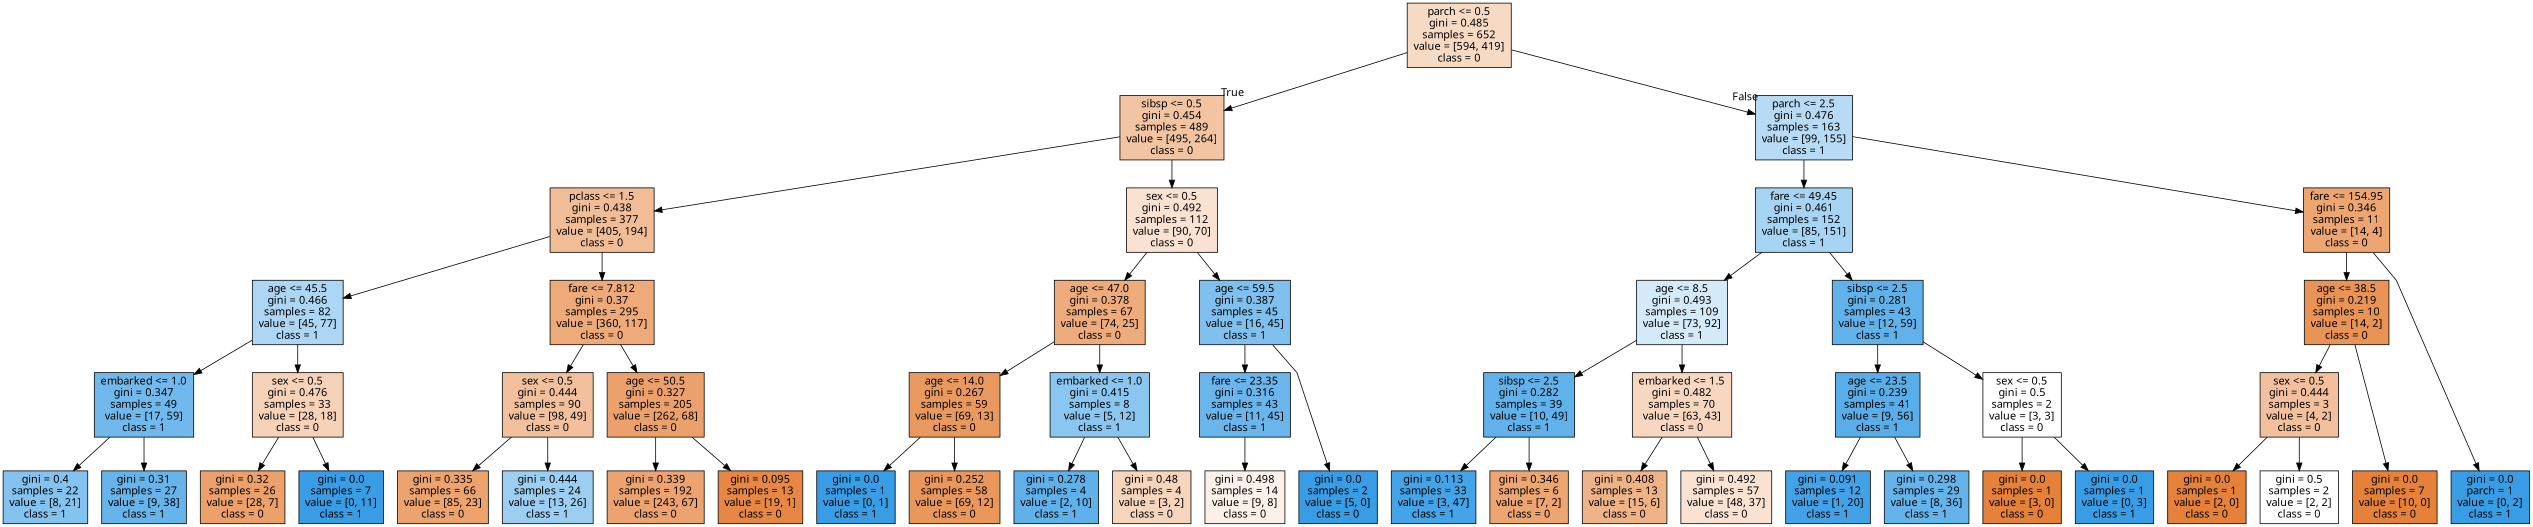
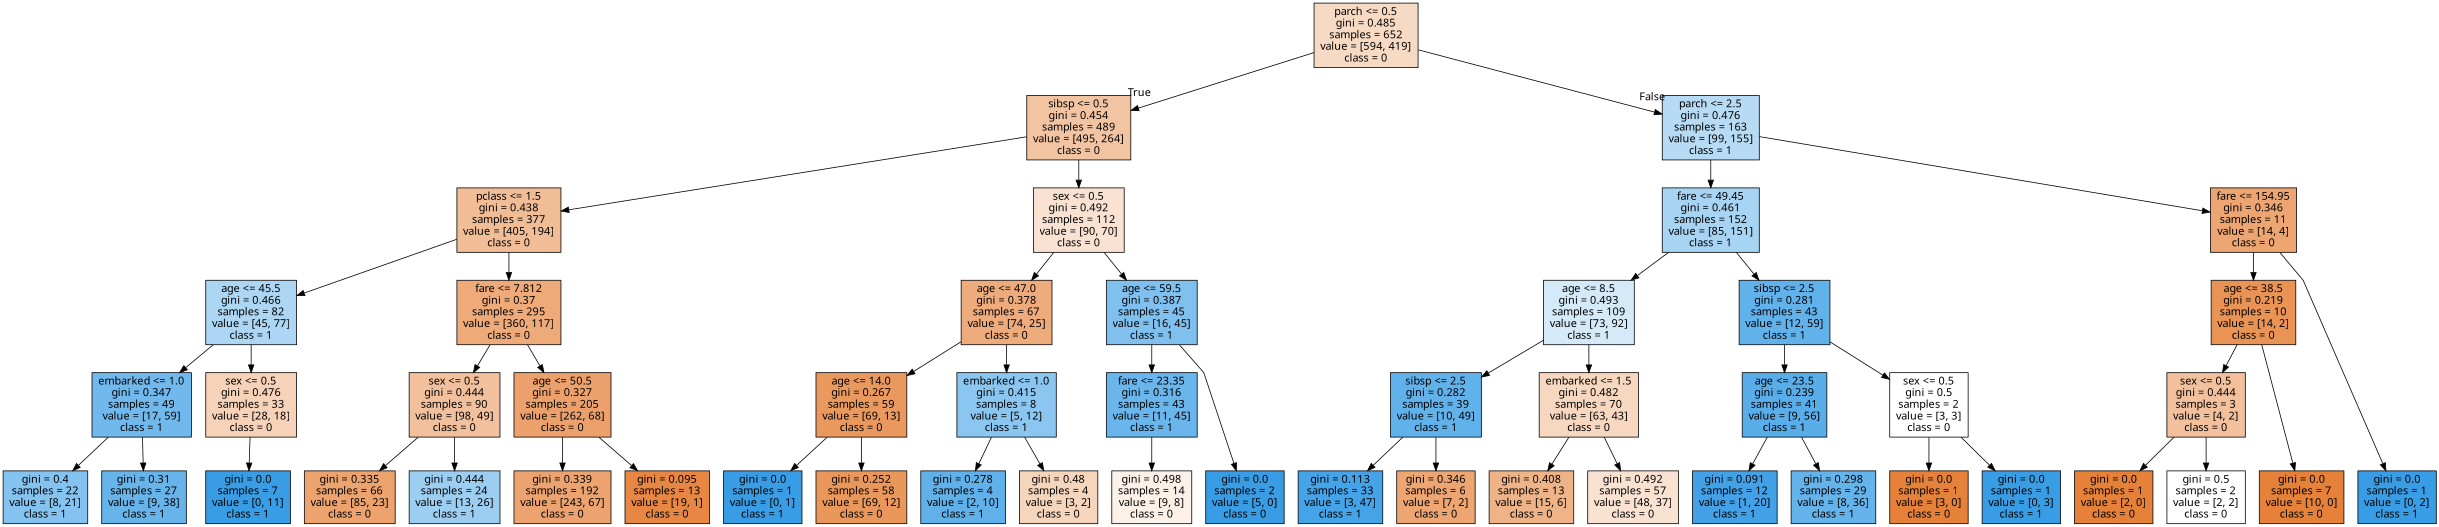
(243, 497) -> none
(2490, 497) -> (2397, 497)
